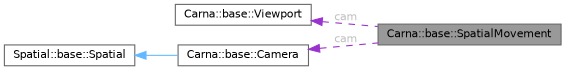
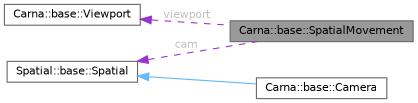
(345, 18) -> (185, 15)
(349, 46) -> (202, 51)
